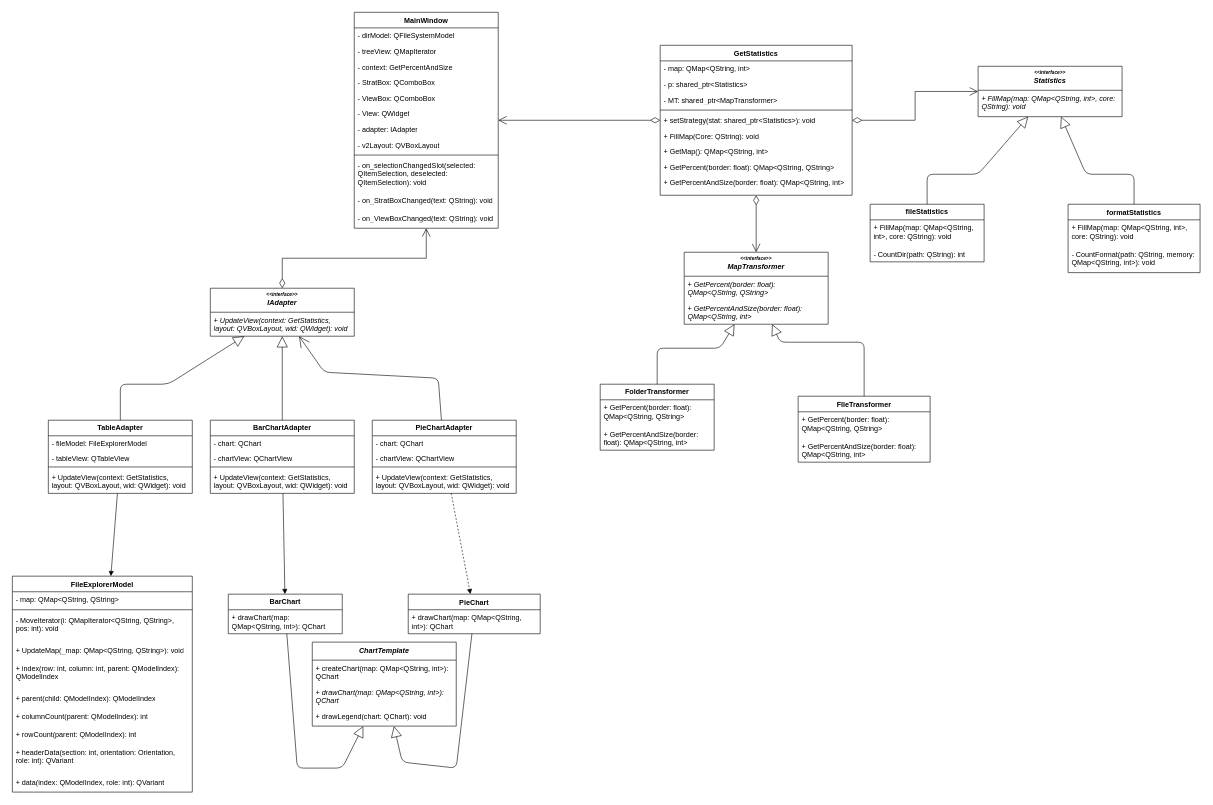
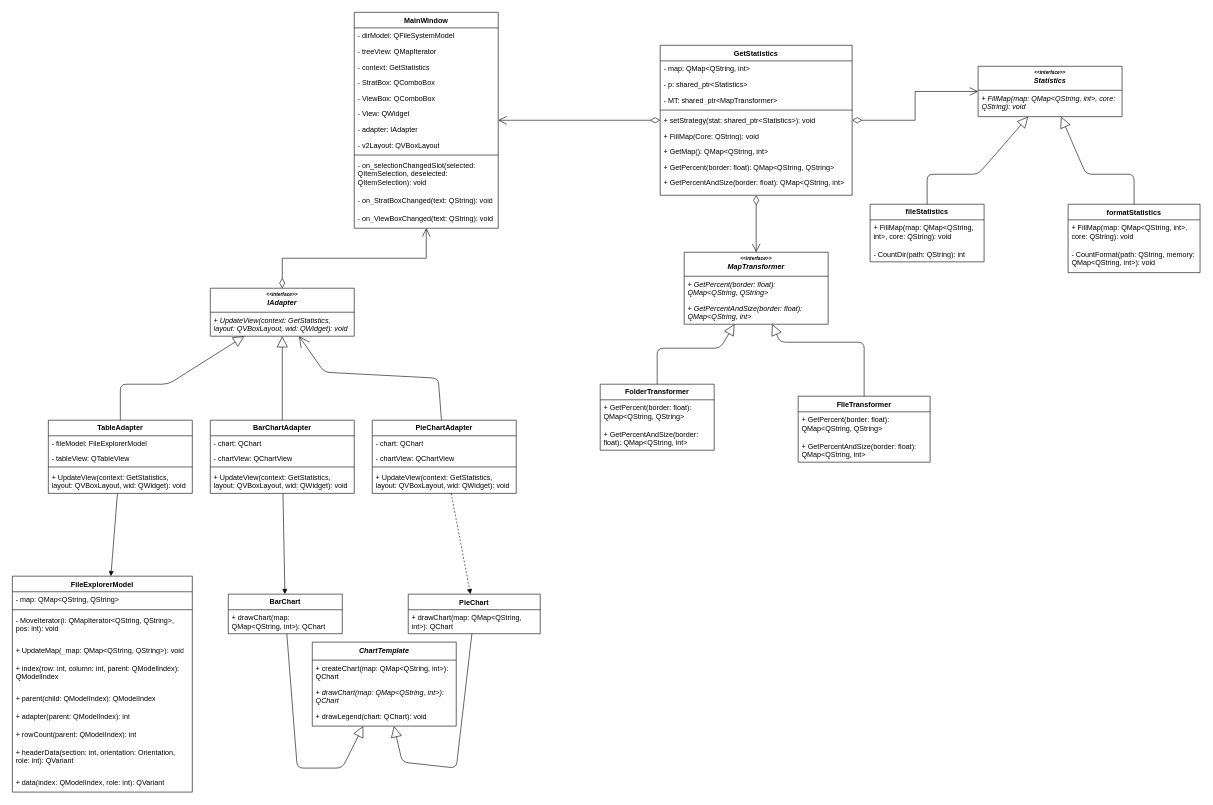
(411, 68) -> (402, 68)
(87, 717) -> (80, 717)
